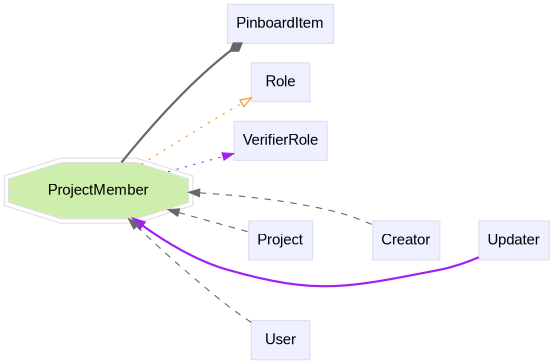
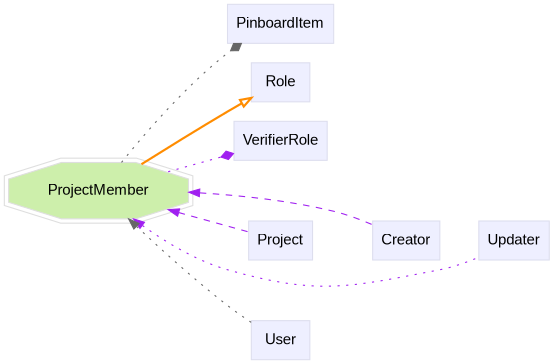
(173, 104) -> (173, 104)
(191, 133) -> (191, 133)
(194, 164) -> (194, 164)
(287, 202) -> (287, 202)
(213, 222) -> (213, 222)
(192, 277) -> (192, 277)
(306, 285) -> (306, 285)
